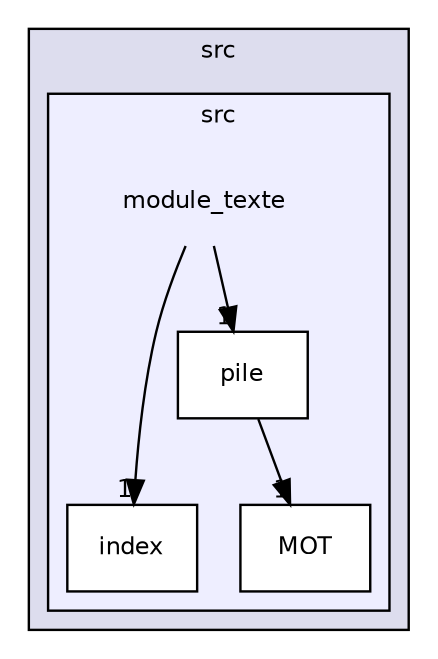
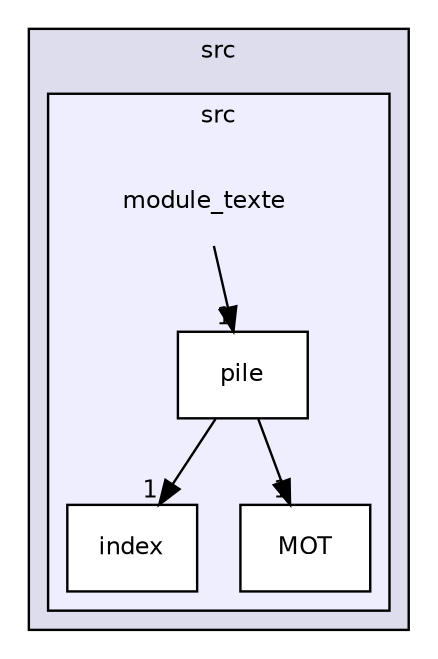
(150, 360) -> (194, 452)
